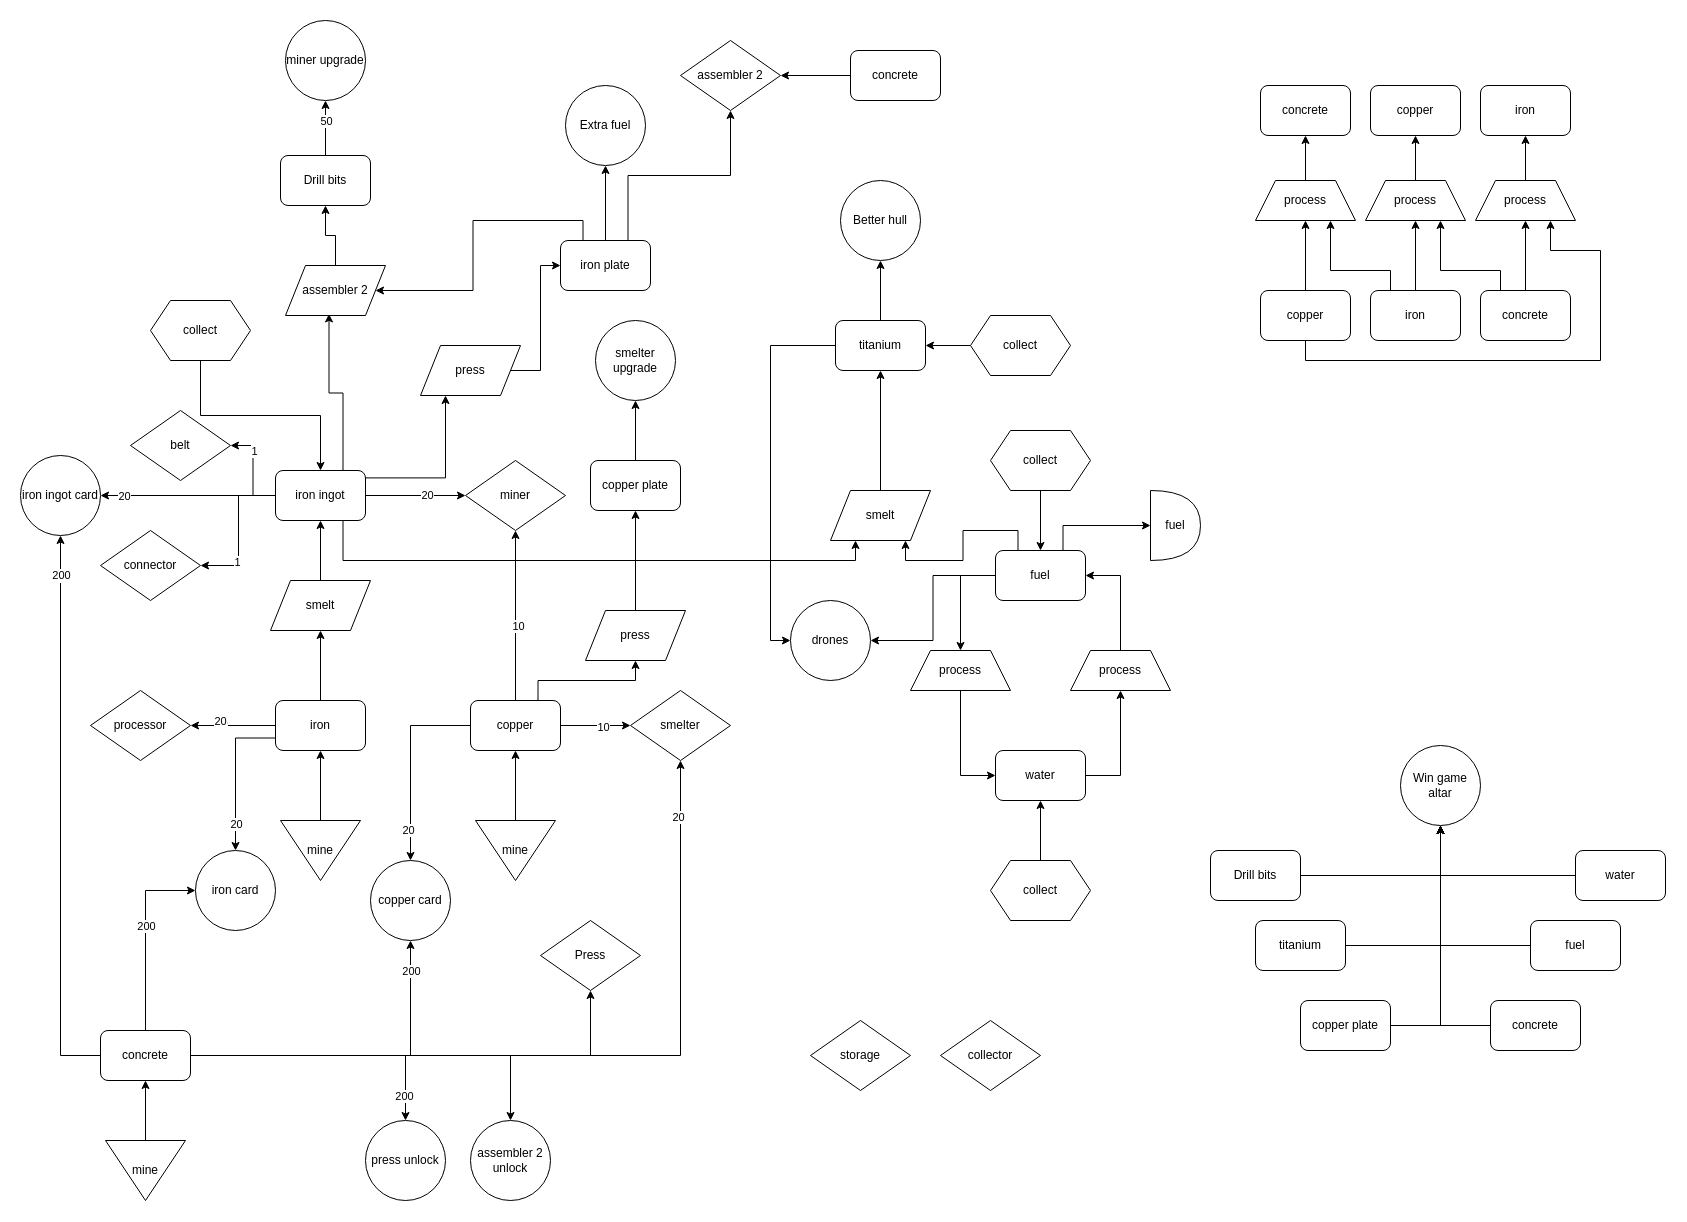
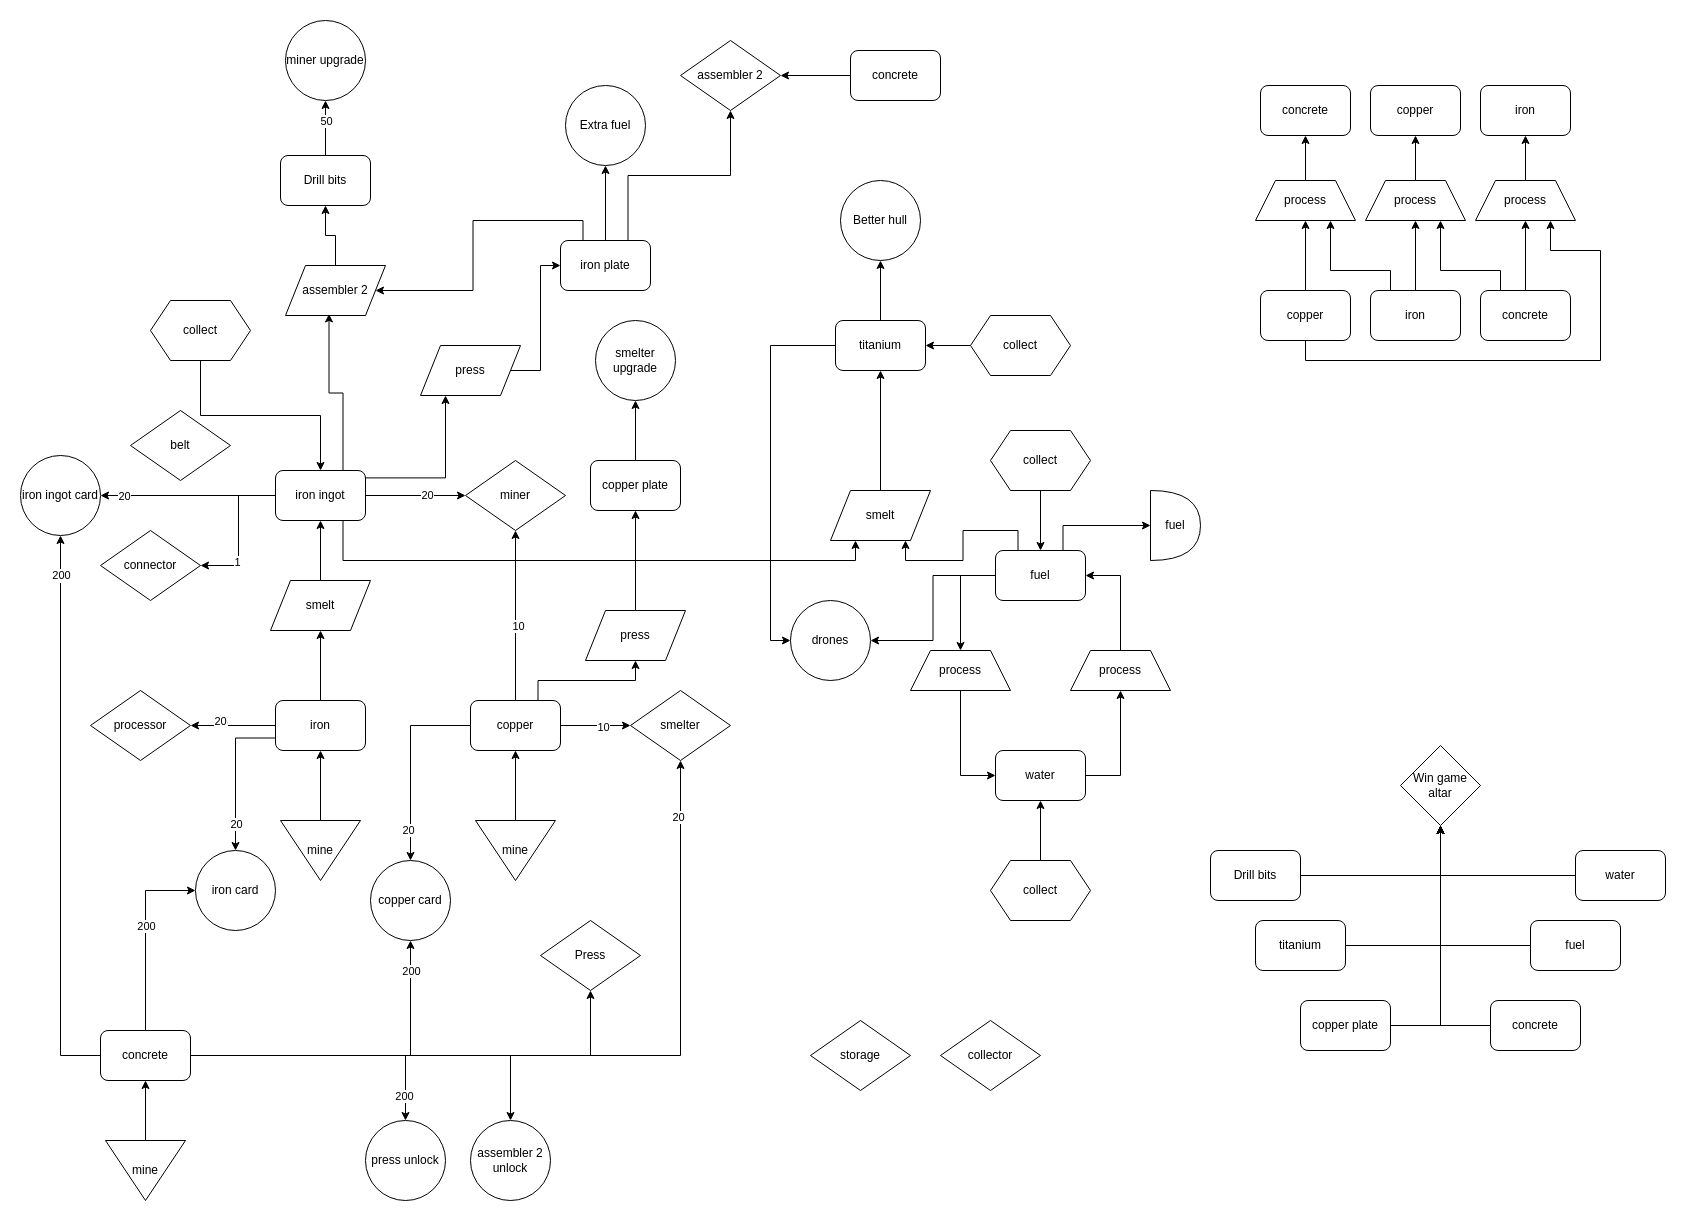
(253, 462) -> none
(1441, 786) -> (1441, 786)
